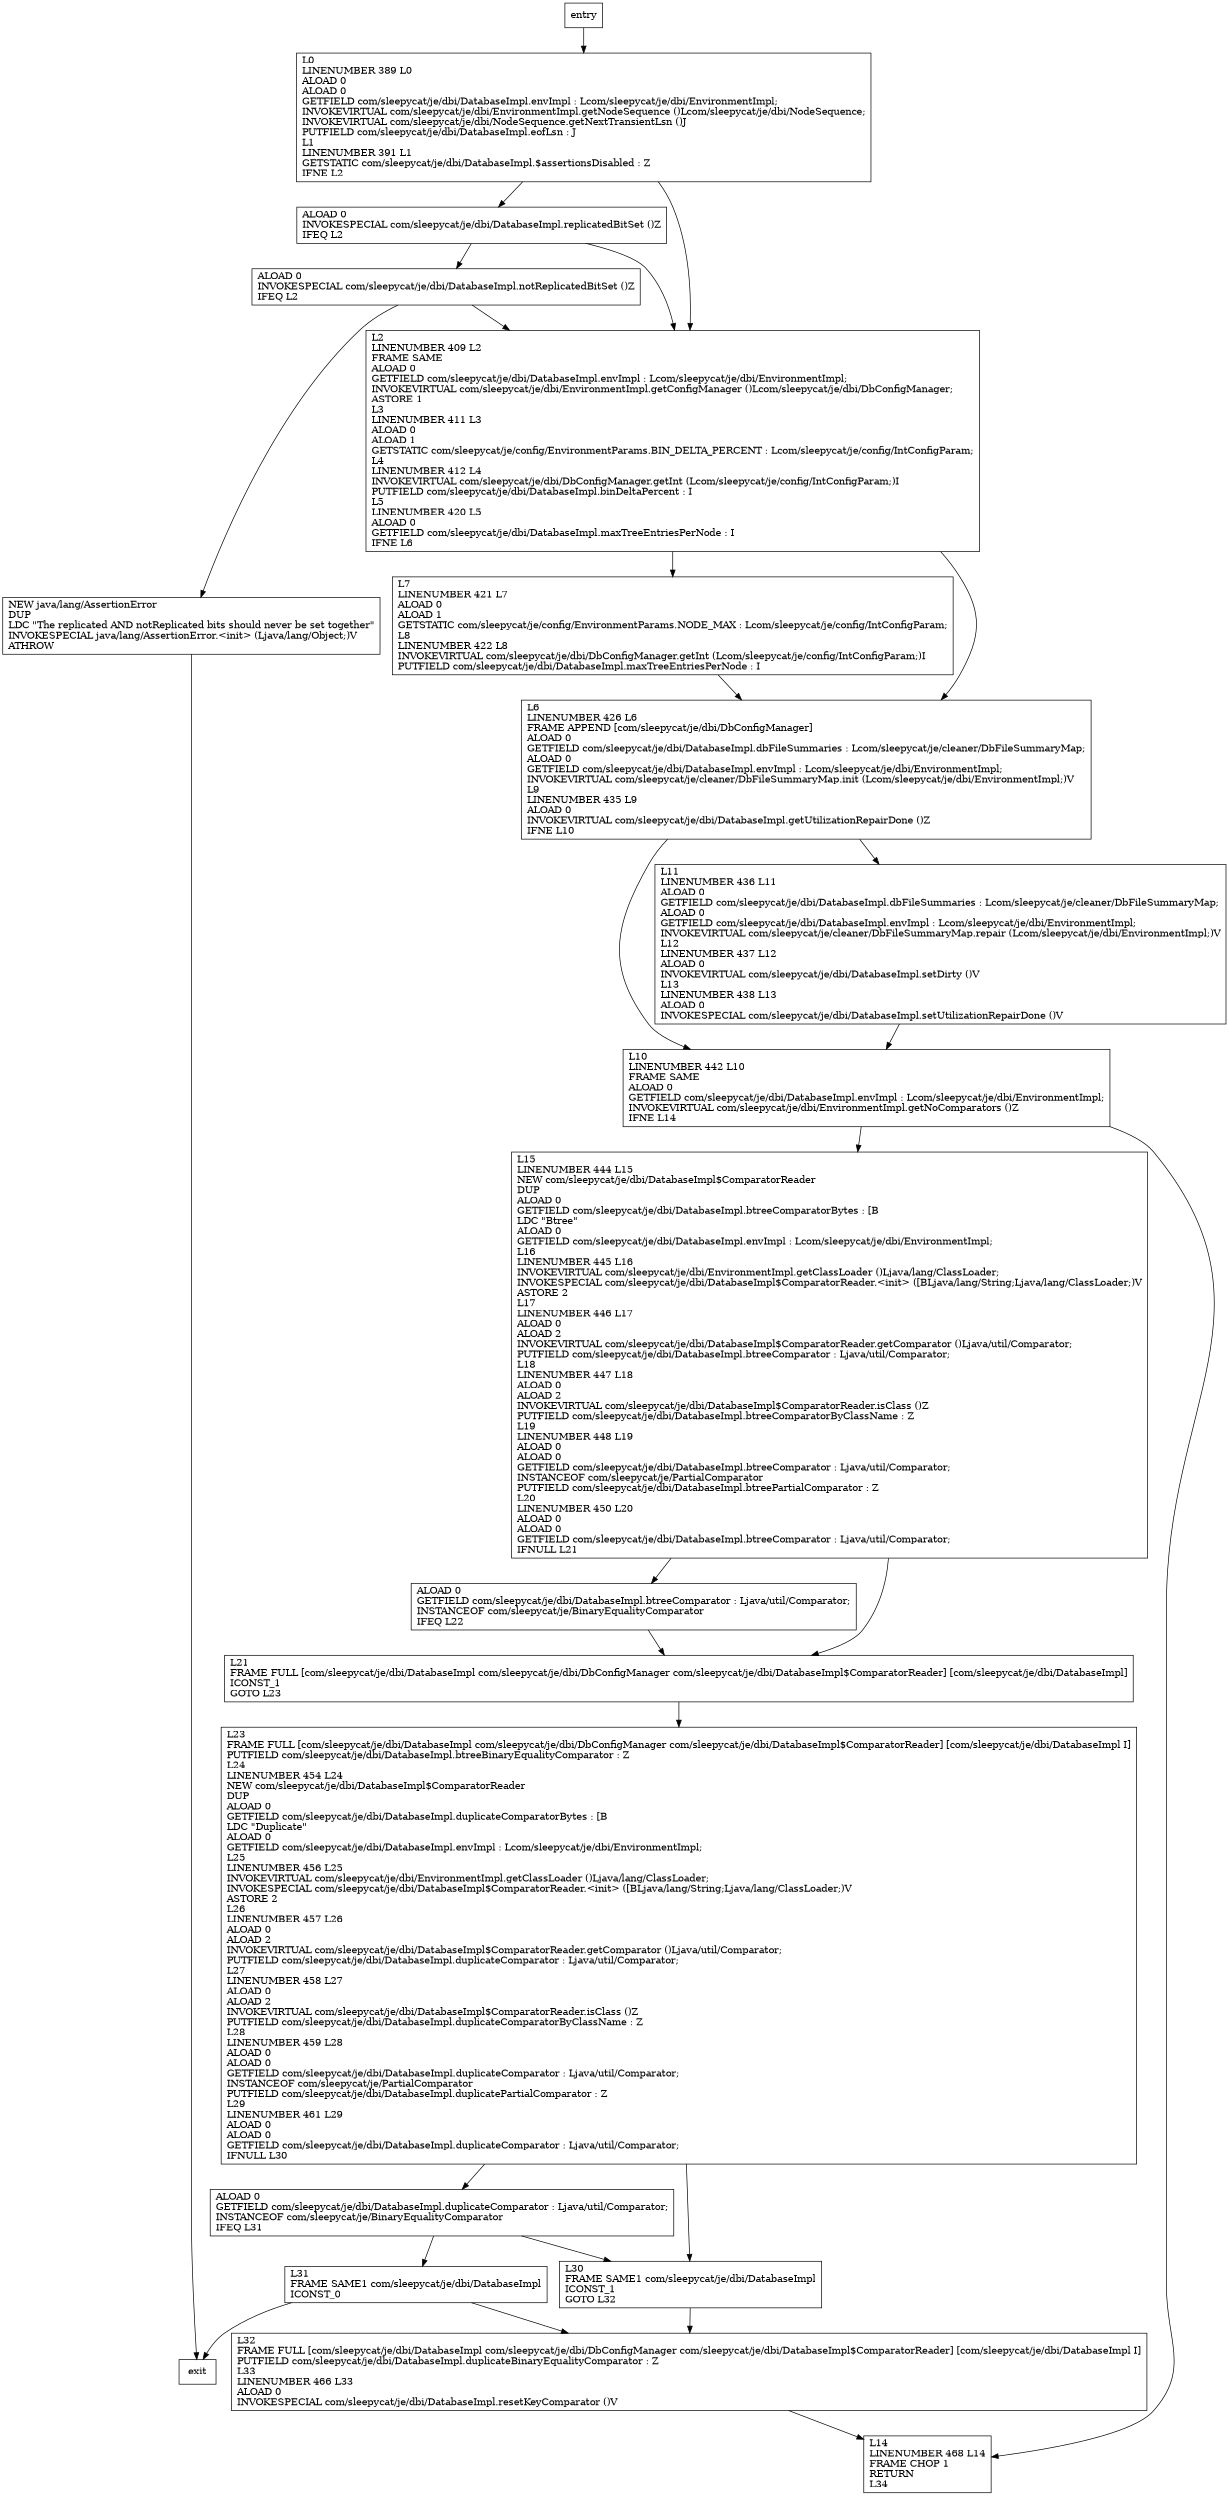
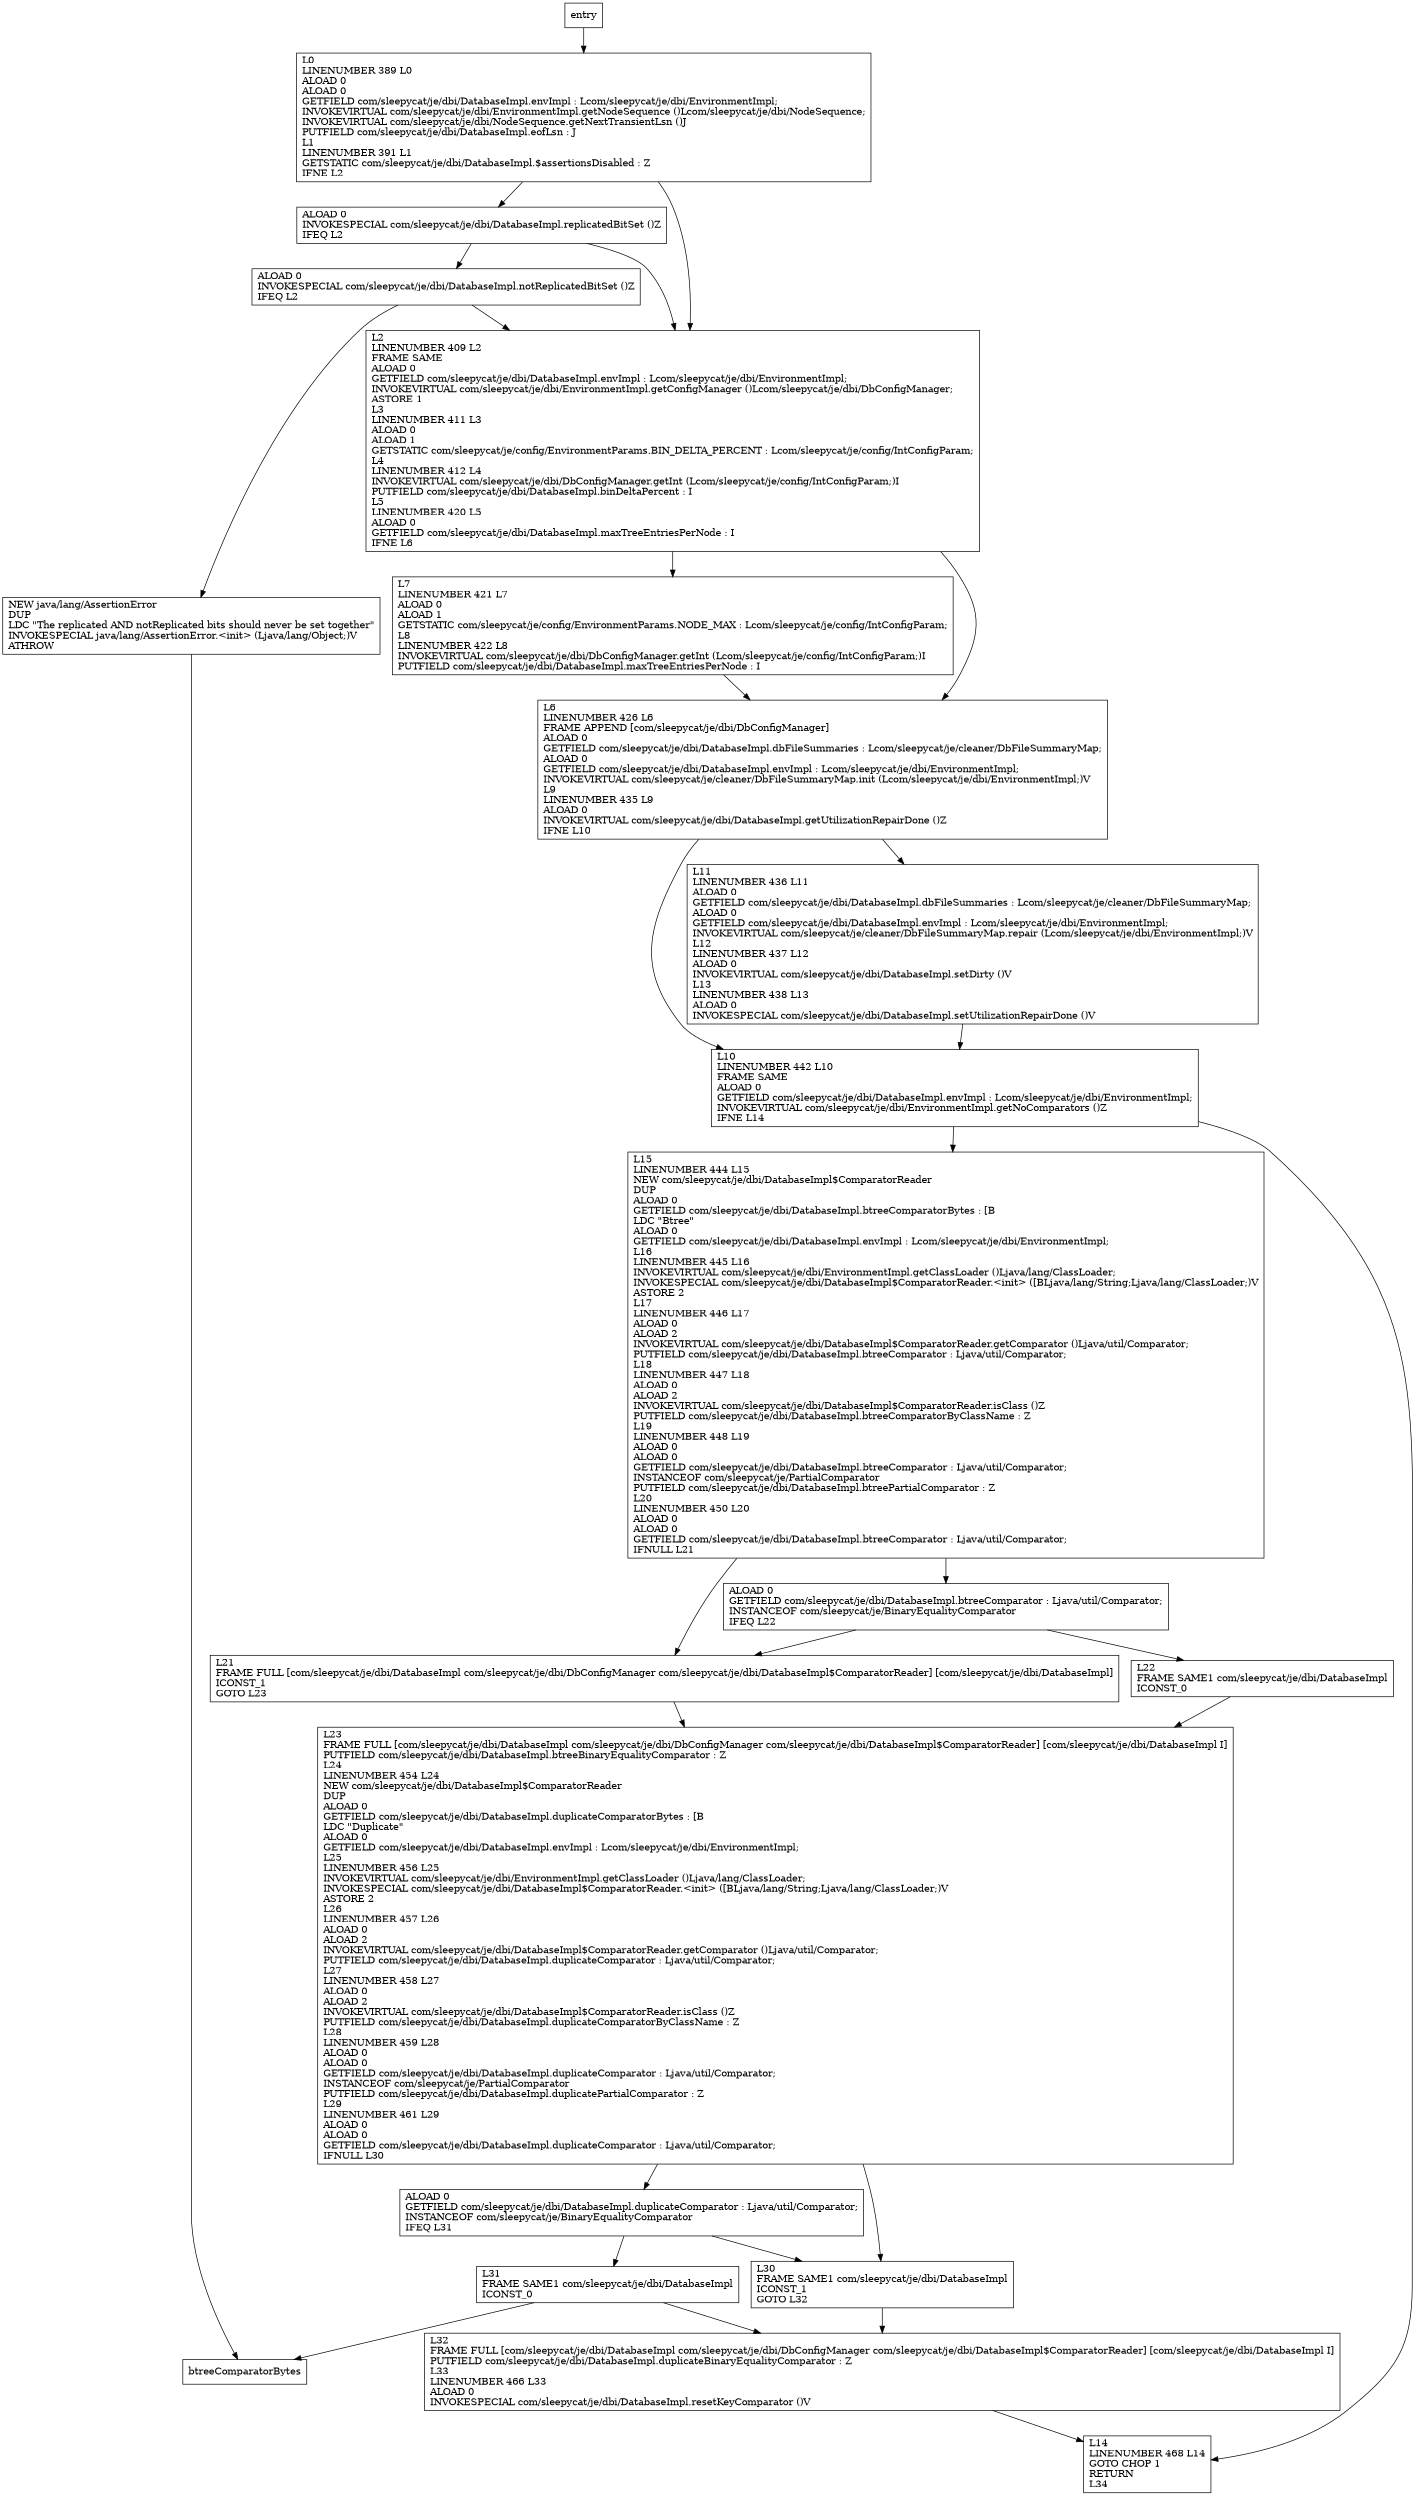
none -> (1262, 1679)
(198, 2372) -> (245, 2372)
(927, 2464) -> (1147, 2464)
